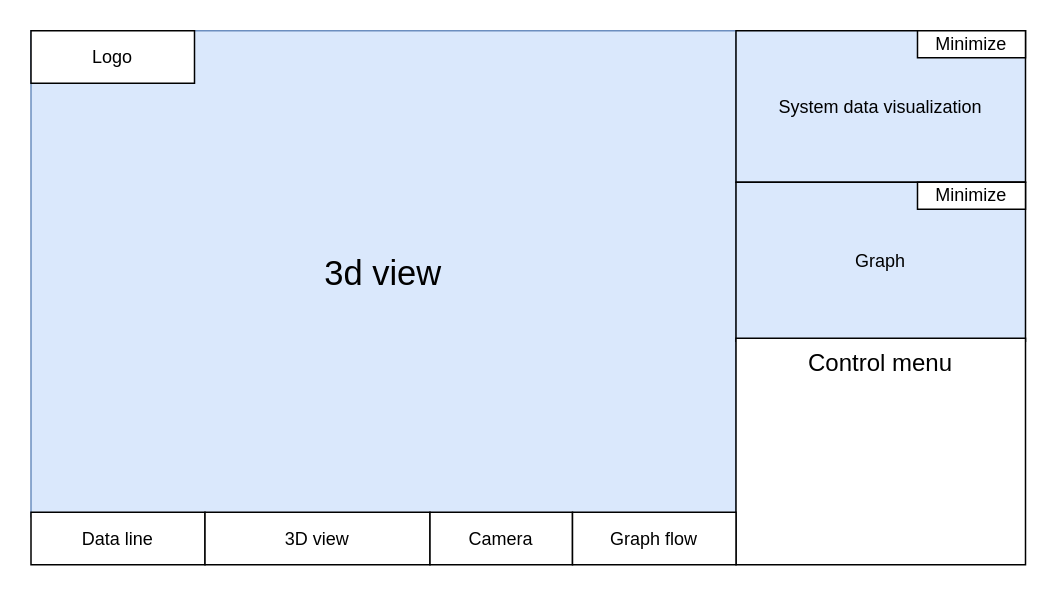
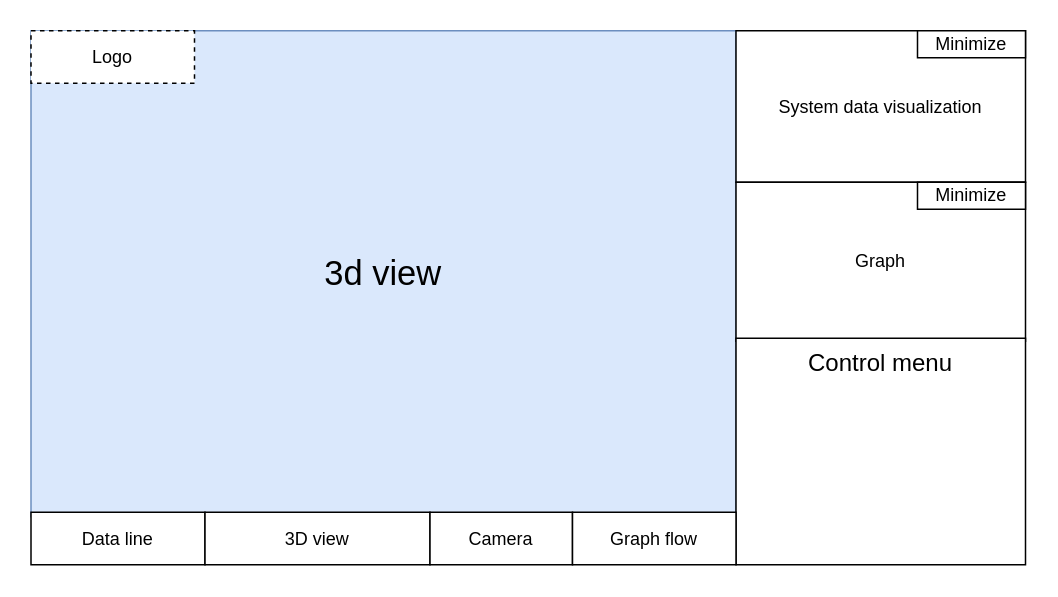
(113, 57) -> (113, 57)
(881, 107) -> (881, 107)
(881, 262) -> (881, 262)
